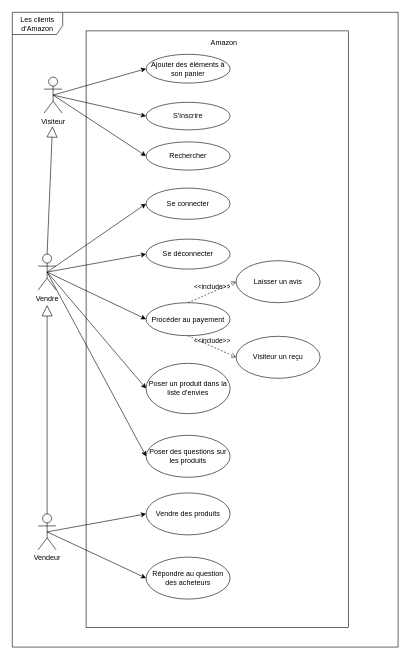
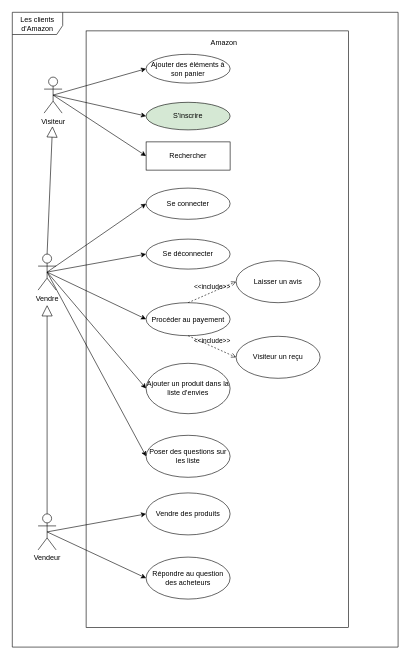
(188, 116) -> (188, 116)
(188, 156) -> (188, 156)
(188, 389) -> (188, 389)
(188, 456) -> (188, 456)
